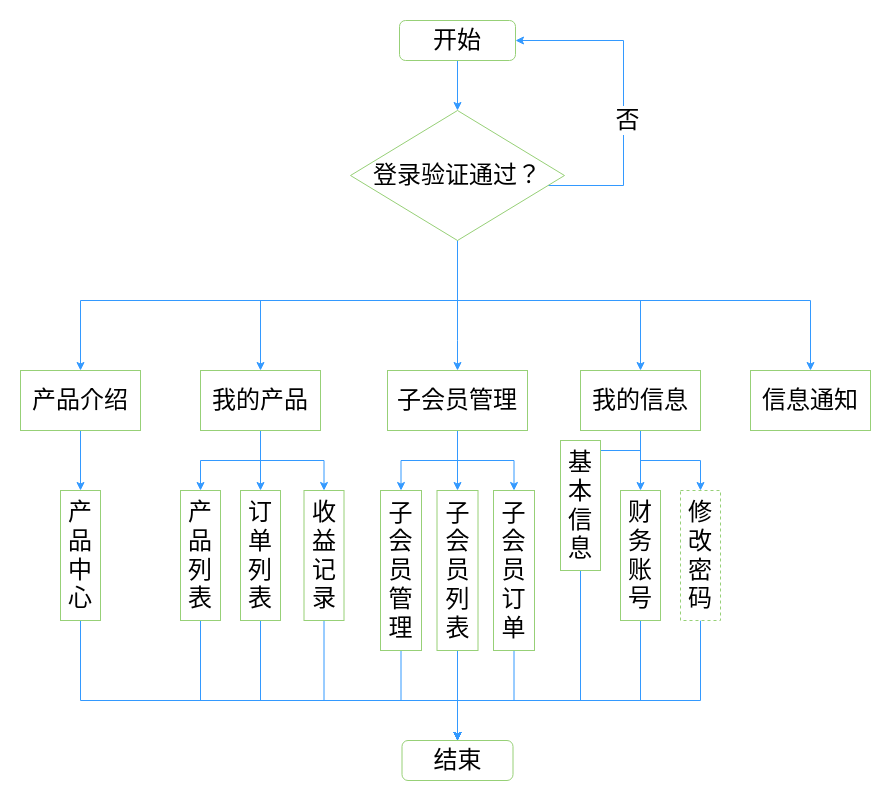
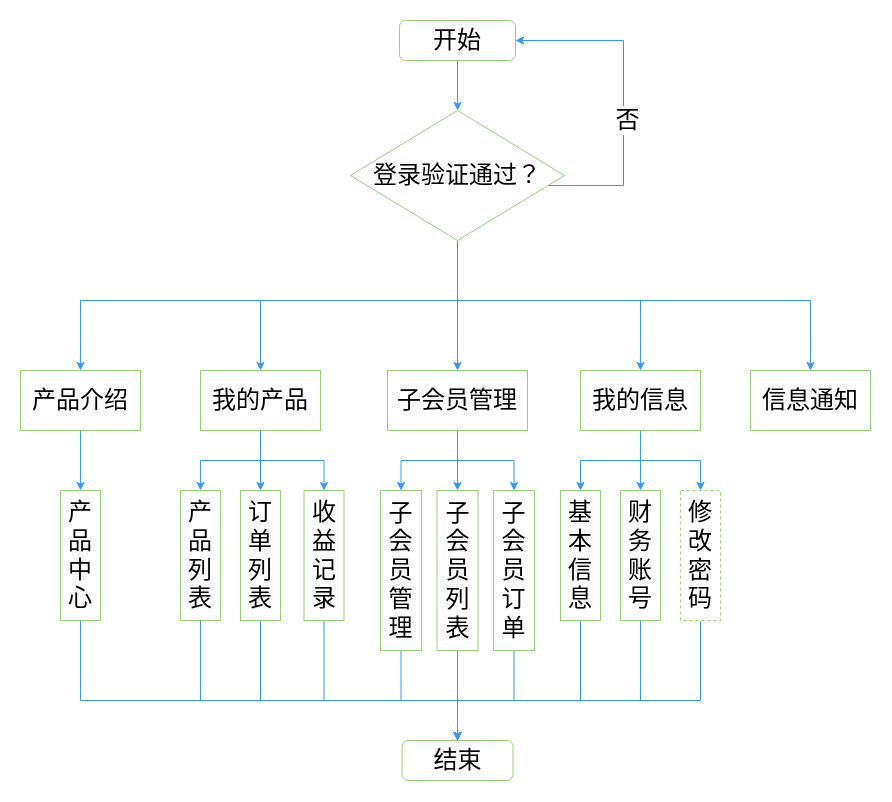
(581, 506) -> (581, 556)
